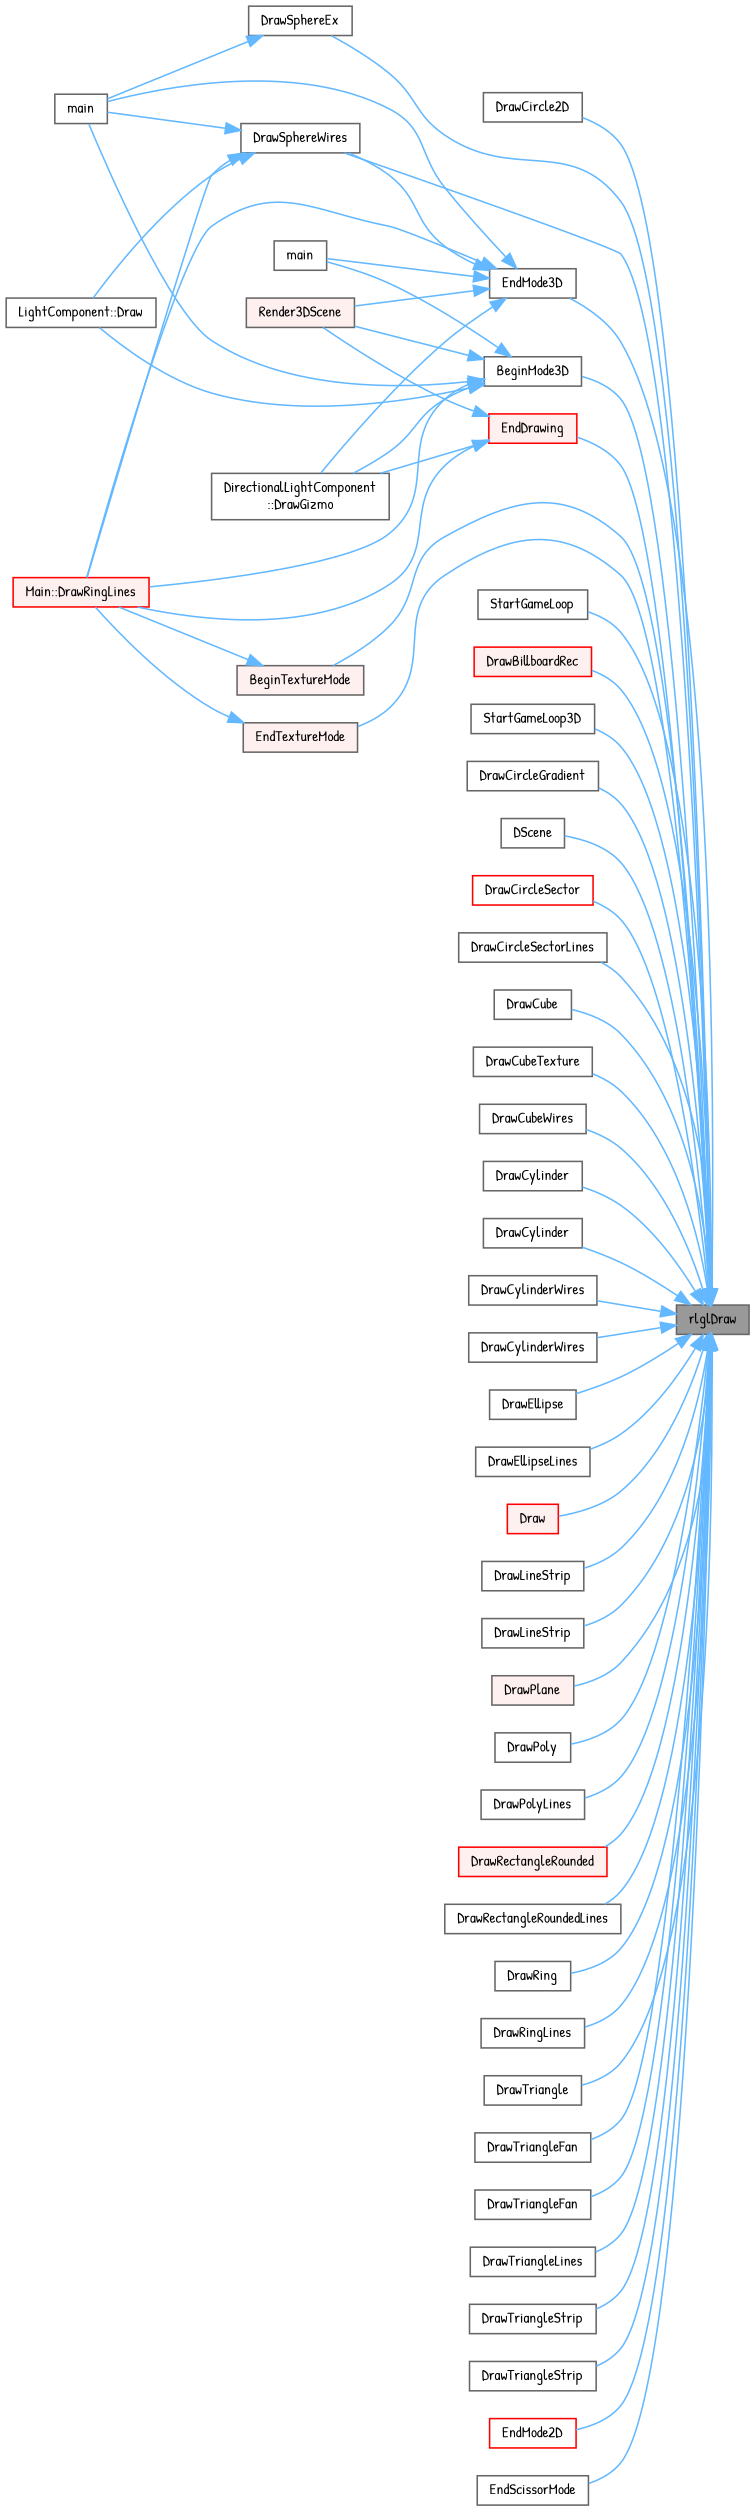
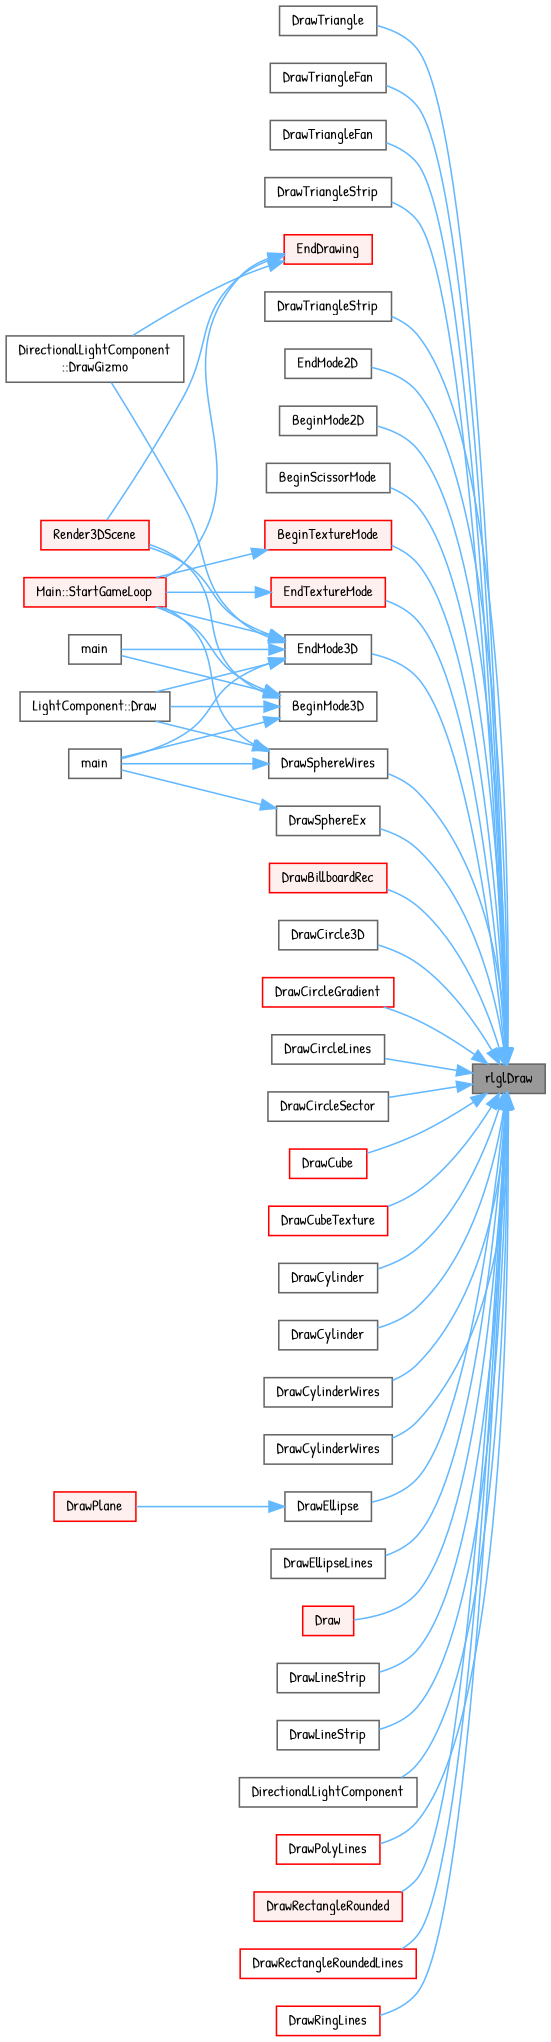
(533, 107) -> (328, 421)
(414, 206) -> (190, 683)
(300, 313) -> (95, 535)
(412, 431) -> none
(81, 592) -> (95, 592)
(533, 605) -> (328, 478)
(671, 654) -> none
(300, 680) -> (328, 535)
(533, 719) -> (328, 935)
(300, 737) -> (328, 592)
(533, 776) -> (328, 992)
(533, 833) -> (328, 1049)
(681, 848) -> none
(533, 890) -> (328, 1107)
(533, 948) -> none
(533, 1005) -> (328, 1164)
(533, 1062) -> (328, 1221)
(533, 1119) -> none
(652, 1620) -> (202, 1507)
(533, 1690) -> (95, 1507)
(533, 1748) -> (328, 1792)
(533, 1805) -> (328, 1849)
(533, 1919) -> (328, 1964)
(533, 1976) -> none
(533, 2033) -> (328, 2021)
(533, 2262) -> none
(533, 2433) -> (328, 364)
(533, 2490) -> none
